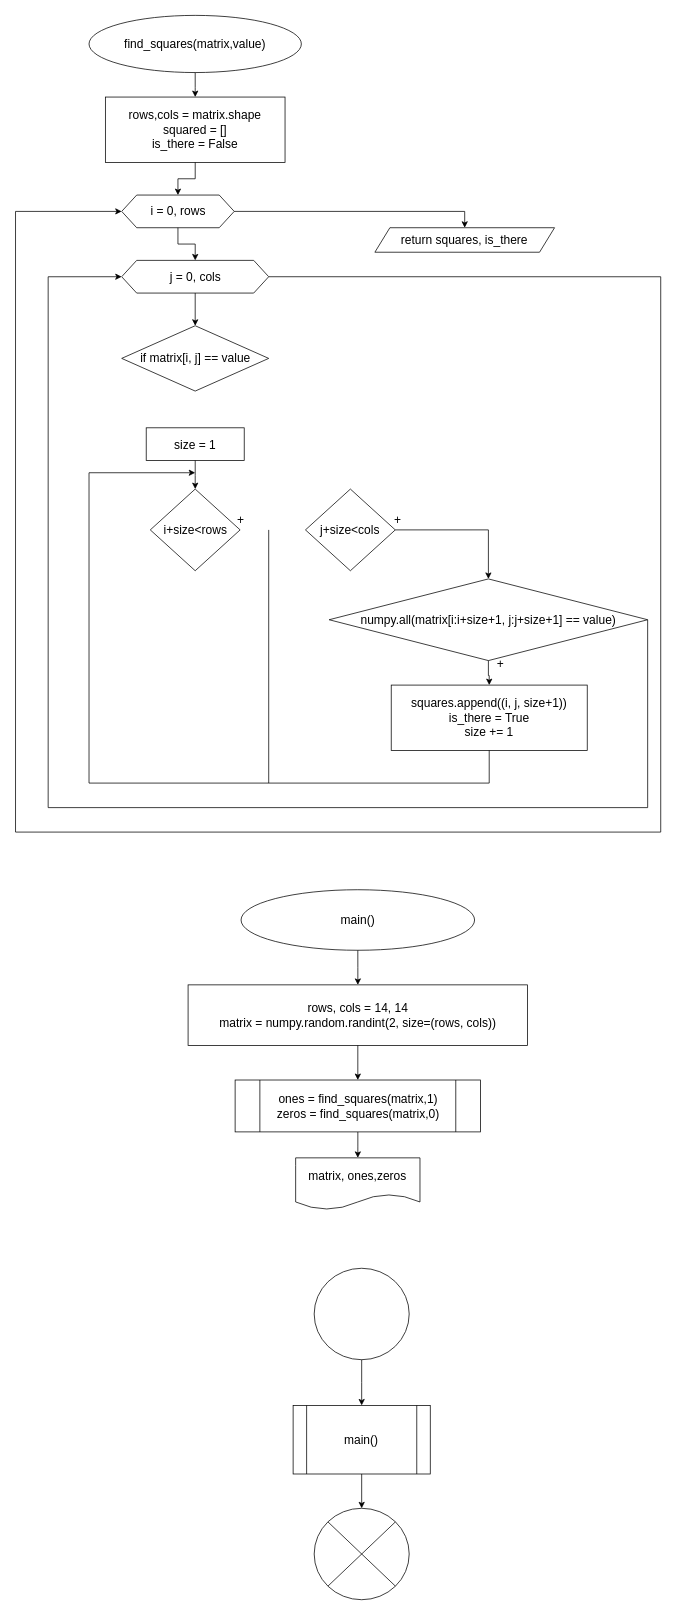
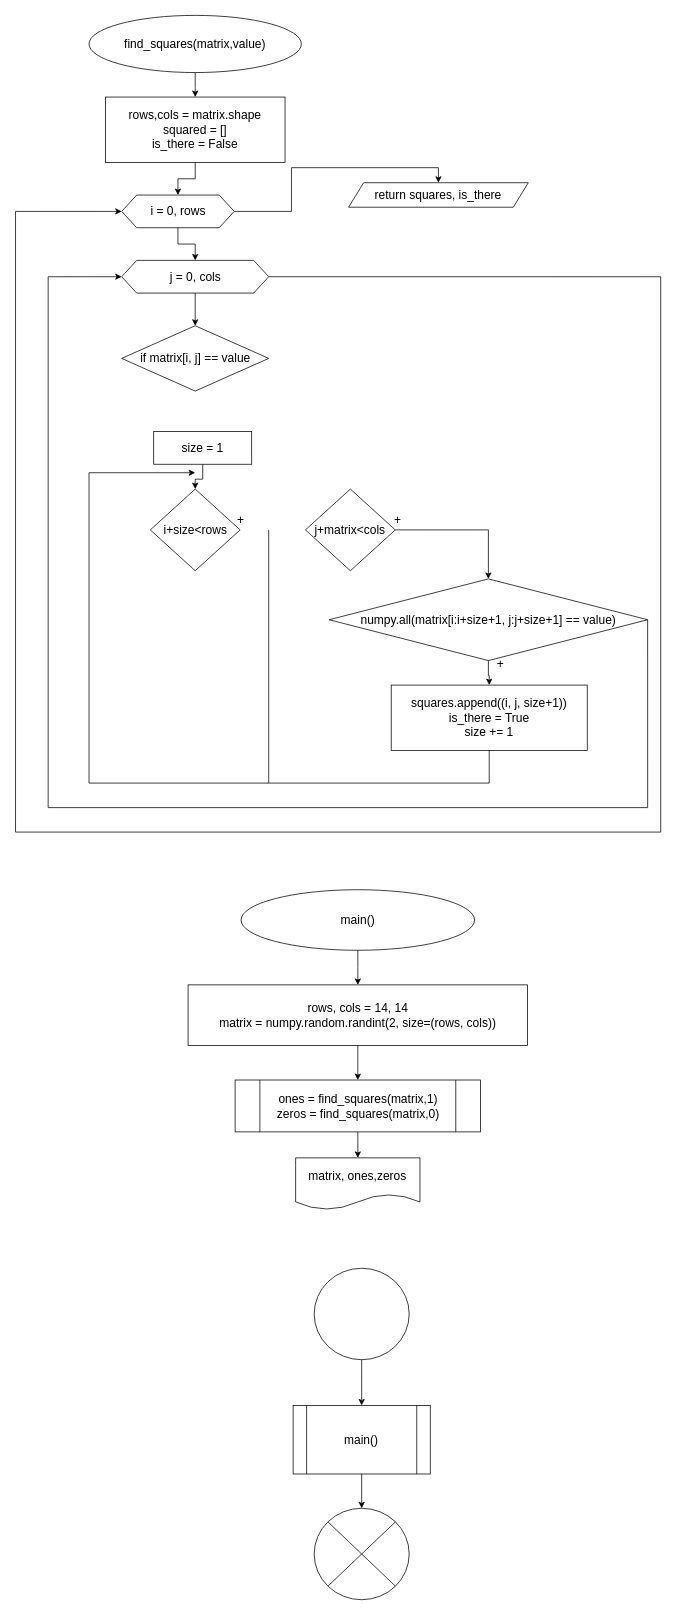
(464, 240) -> (438, 195)
(195, 444) -> (202, 448)
(350, 530) -> (350, 530)
